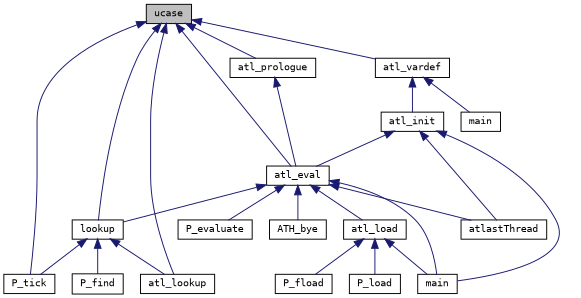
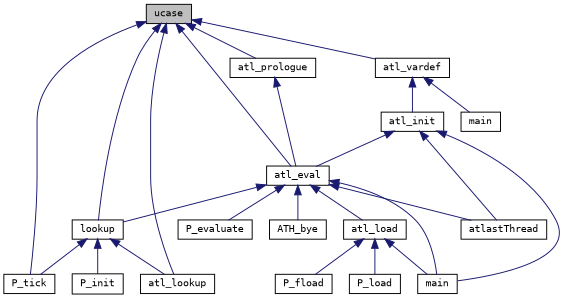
(98, 284) -> (98, 284)
